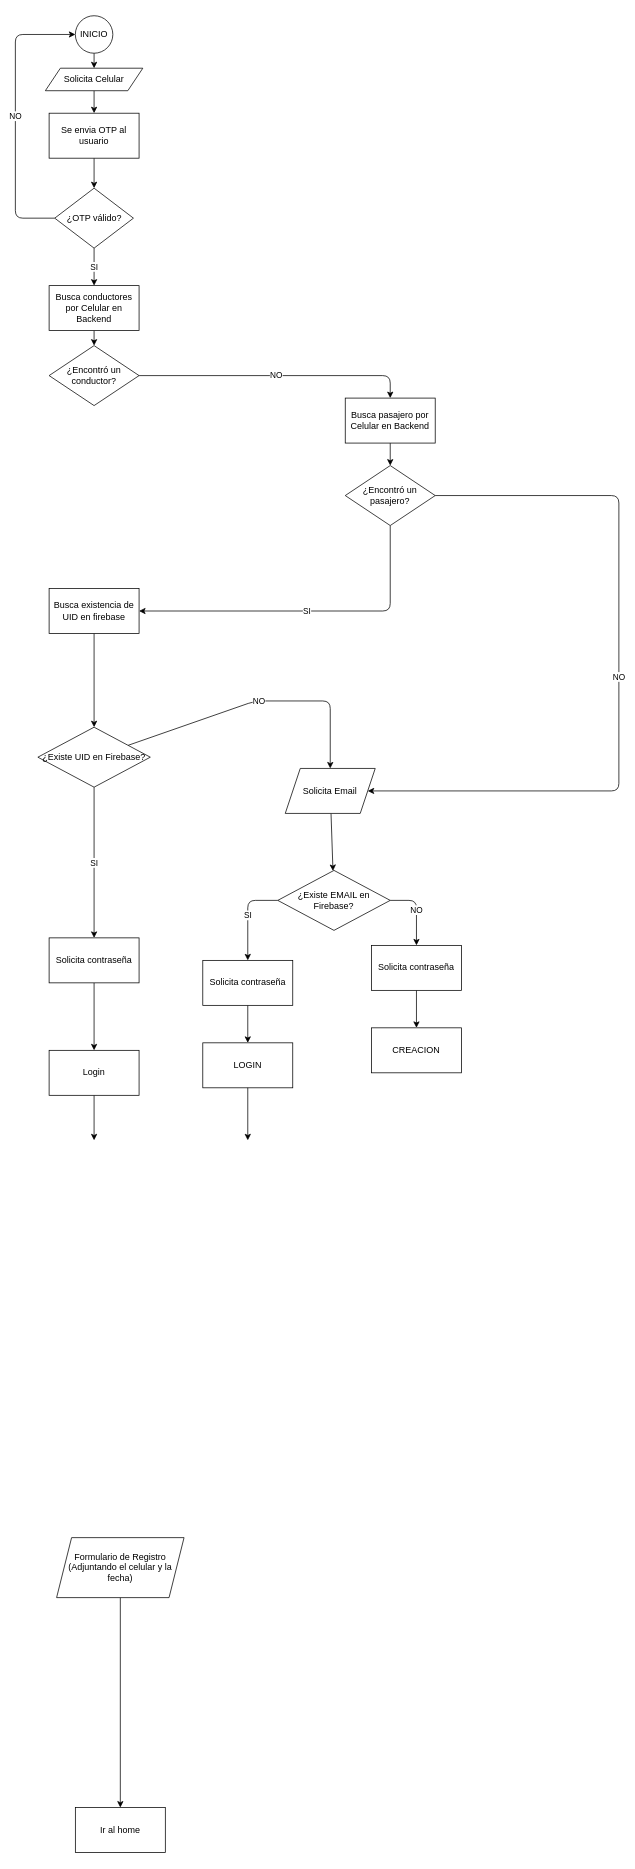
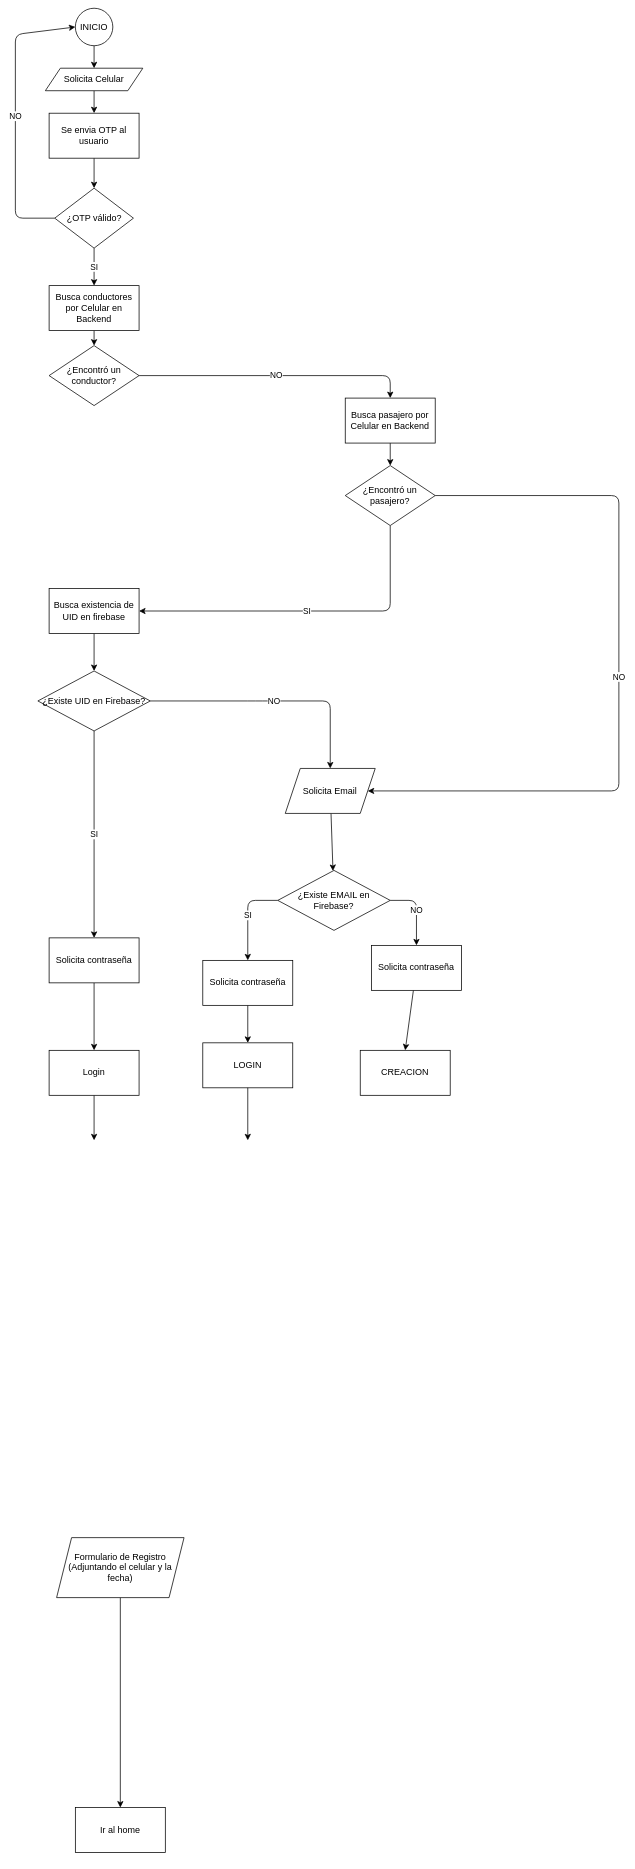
(94, 34) -> (94, 27)
(94, 757) -> (94, 701)
(417, 1050) -> (405, 1073)
